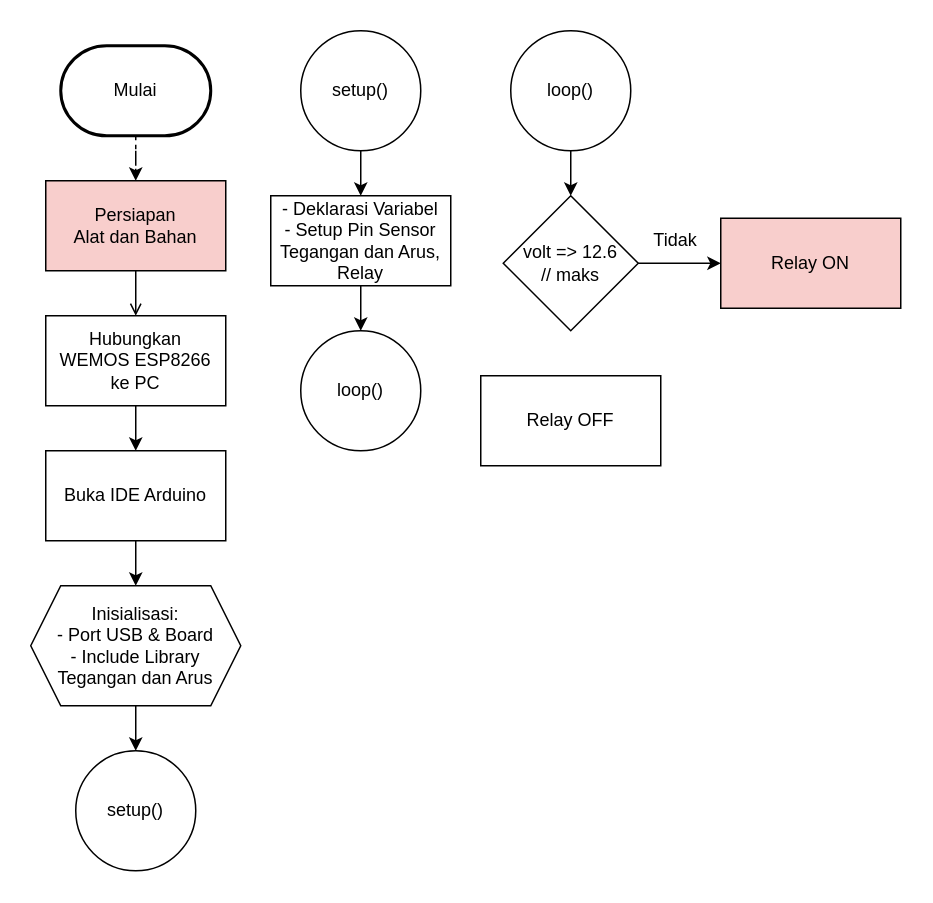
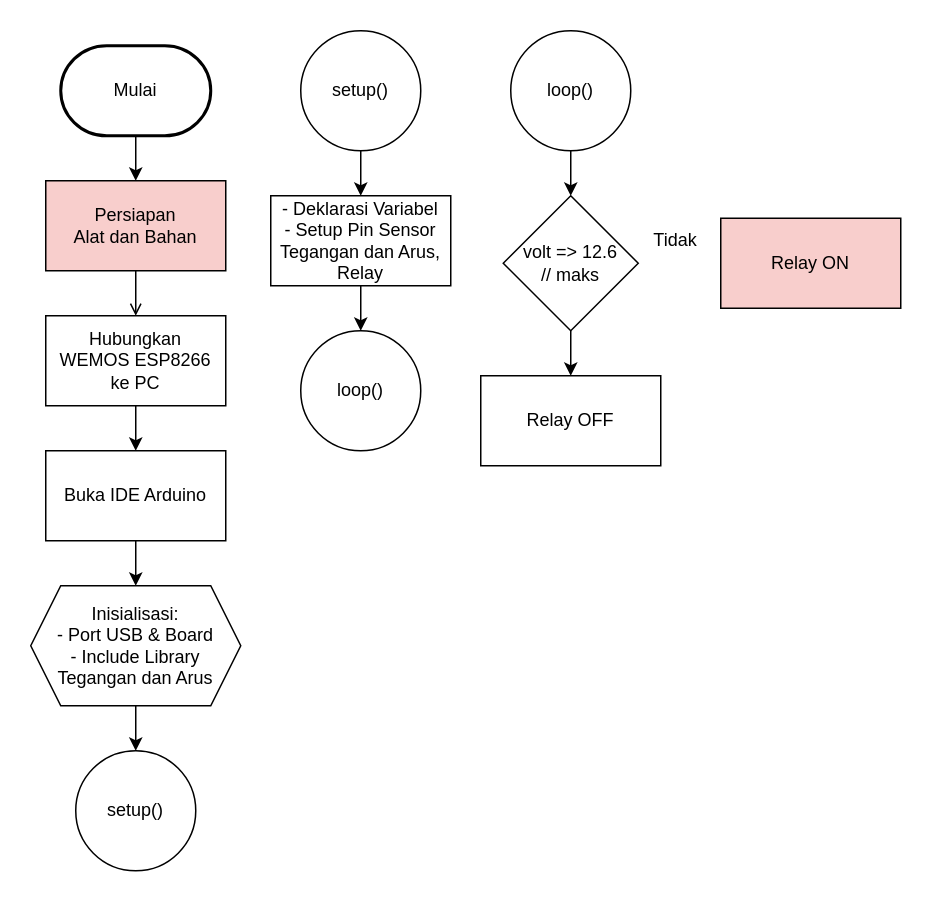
(136, 145) -> (136, 145)
(675, 263) -> none
none -> (571, 359)
